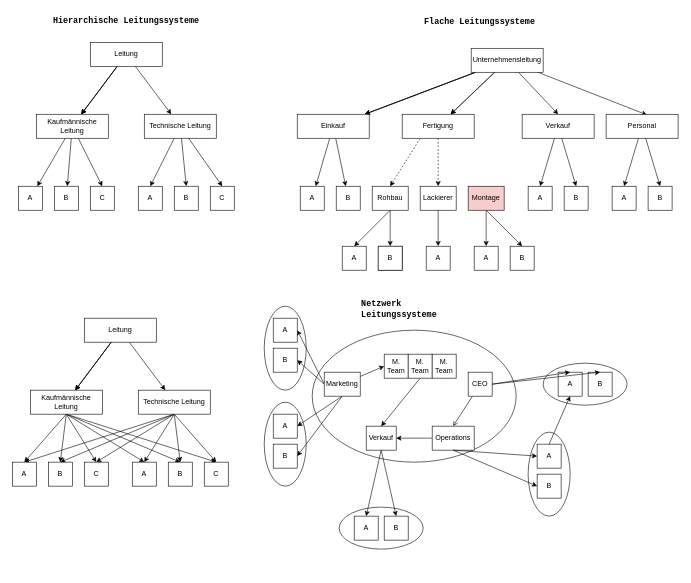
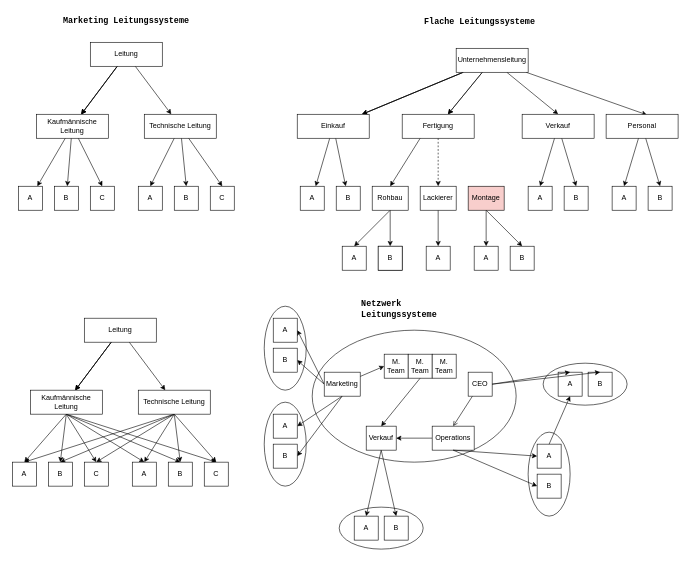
(126, 21) -> (126, 21)
(507, 60) -> (492, 60)
(407, 160) -> (407, 160)
